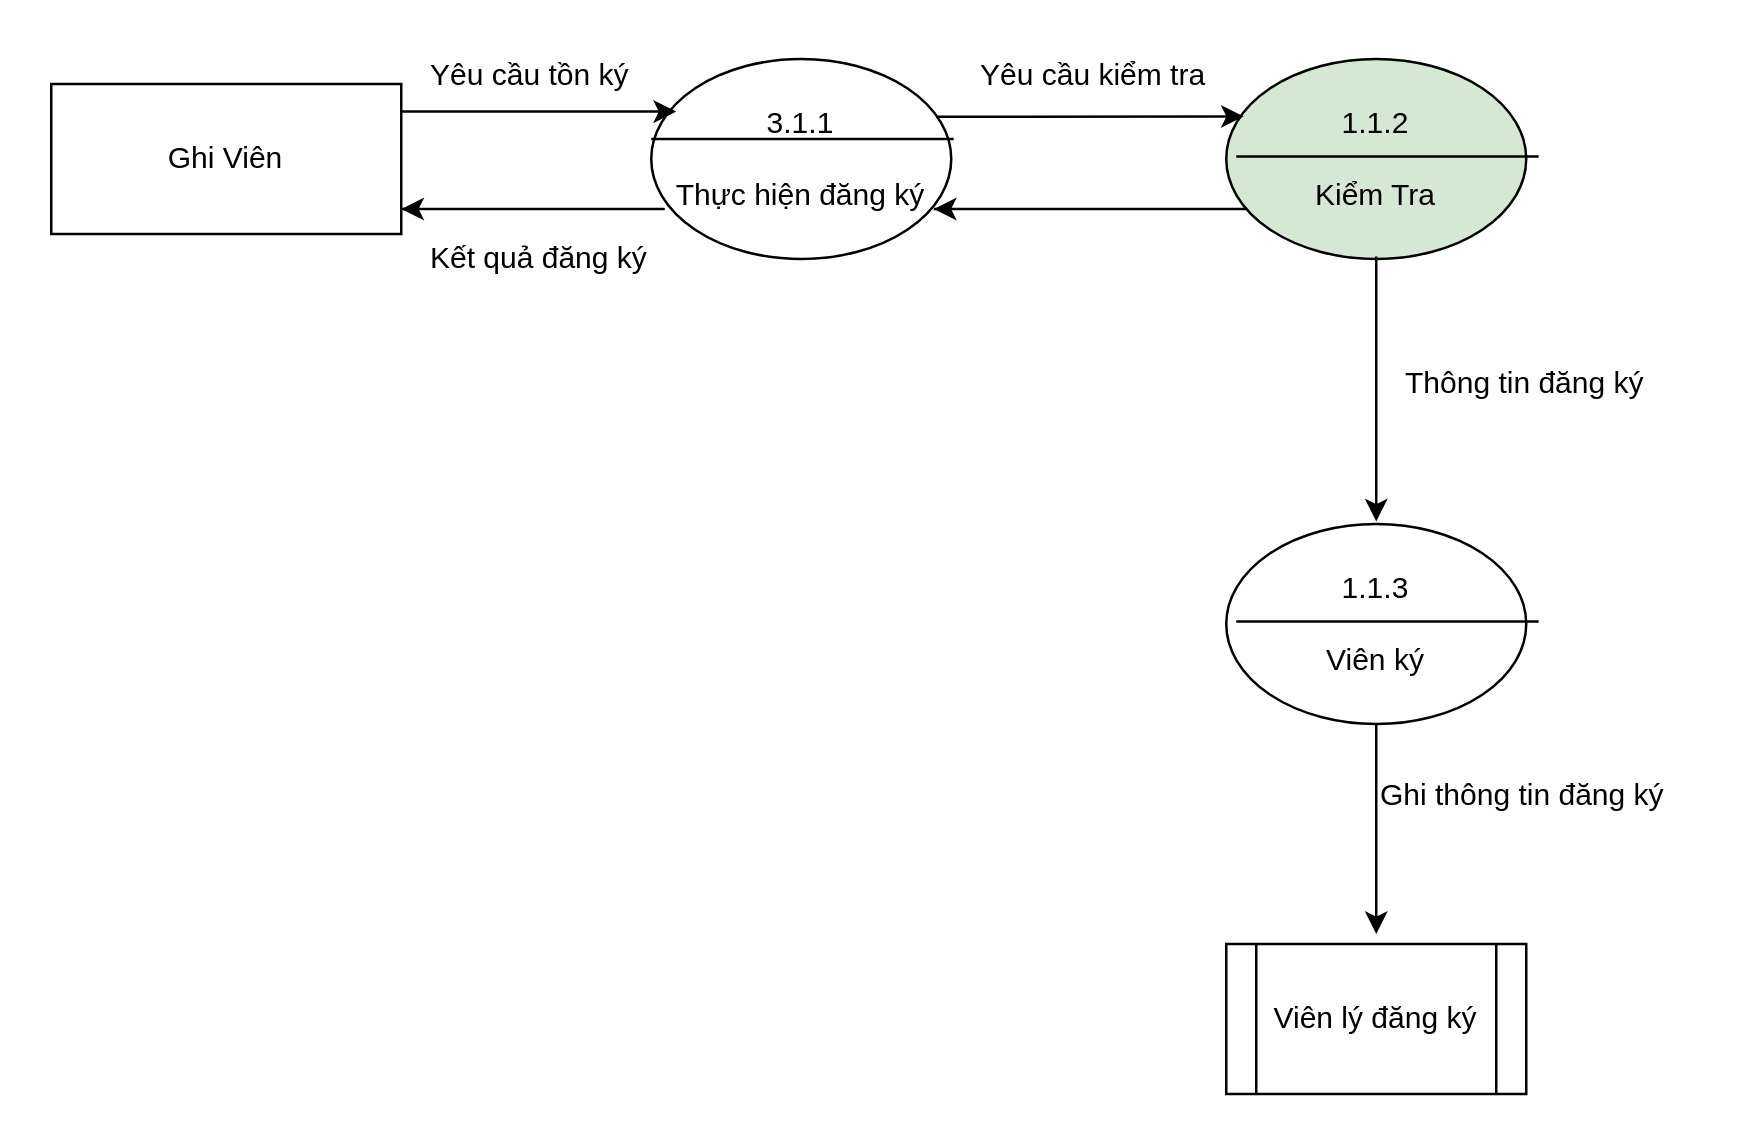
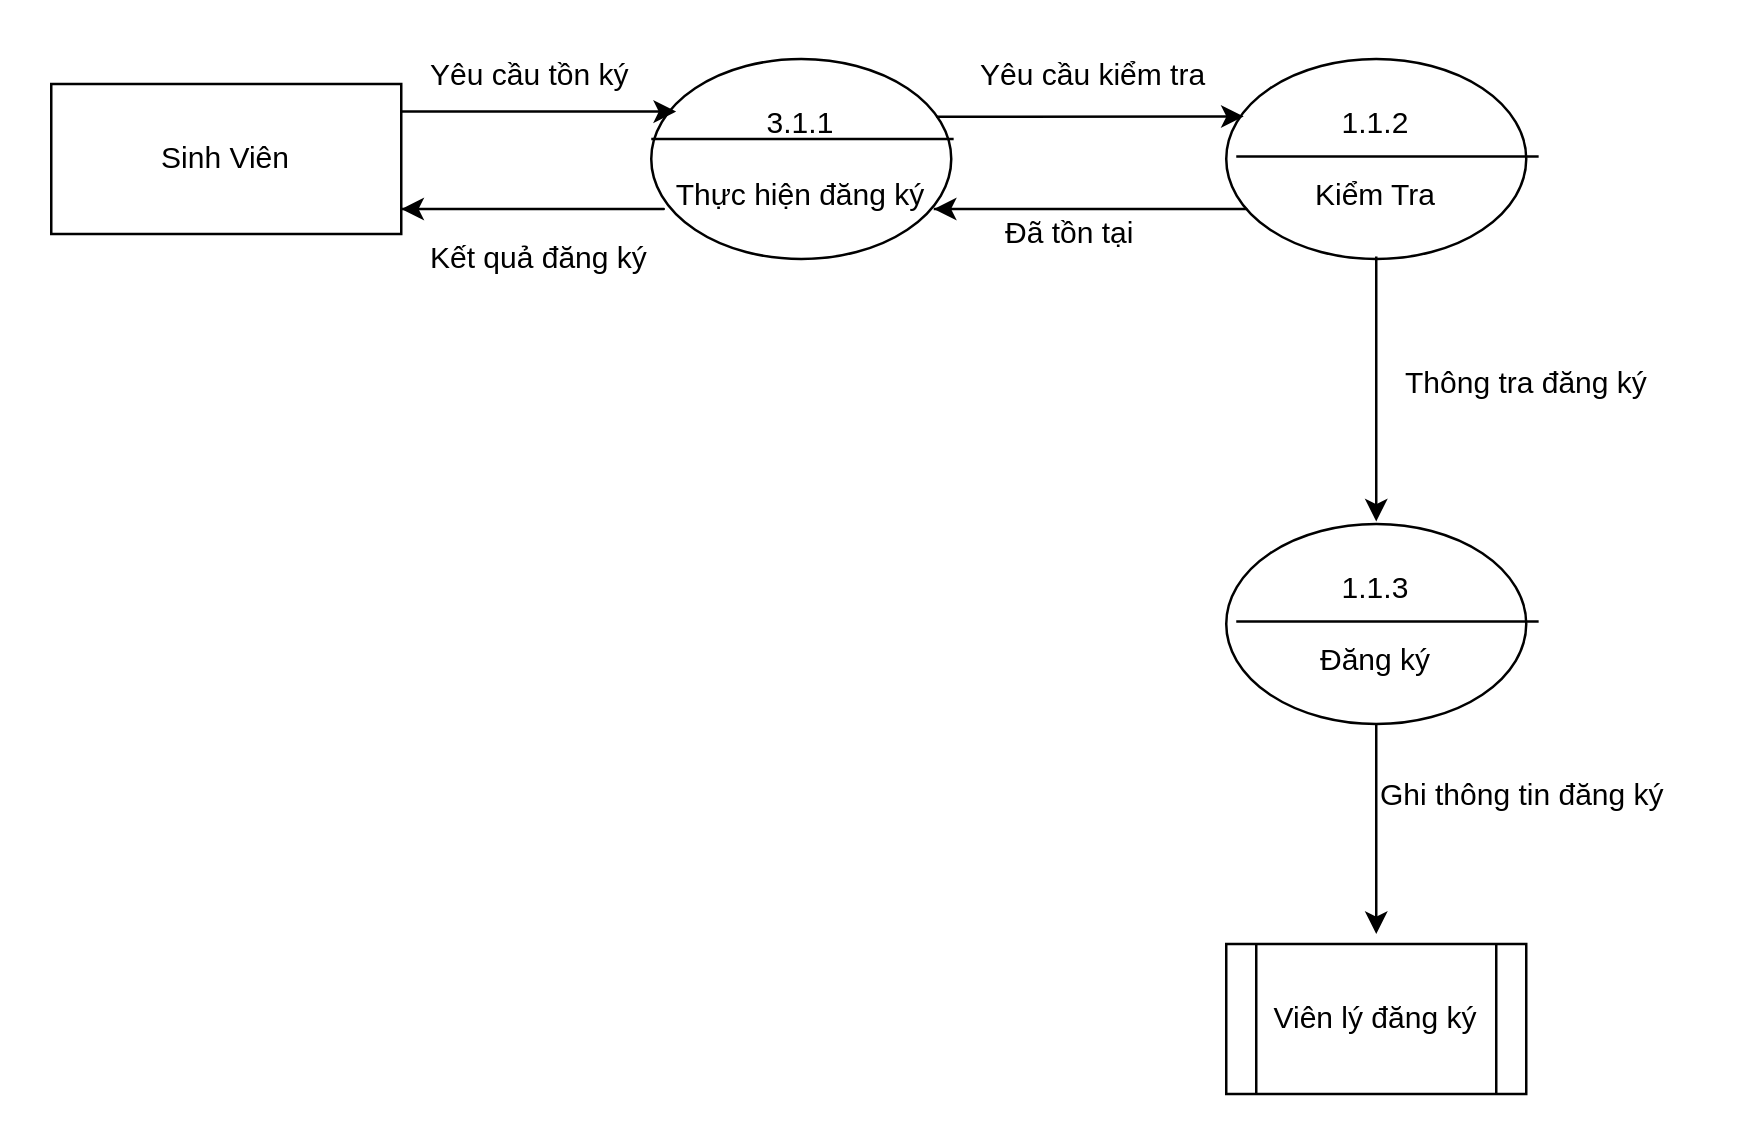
(226, 159) -> (226, 159)
(1376, 159) -> (1376, 159)
none -> (1089, 234)
(1533, 384) -> (1537, 384)
(1376, 624) -> (1376, 624)
